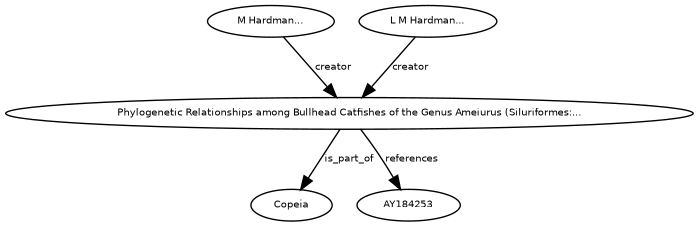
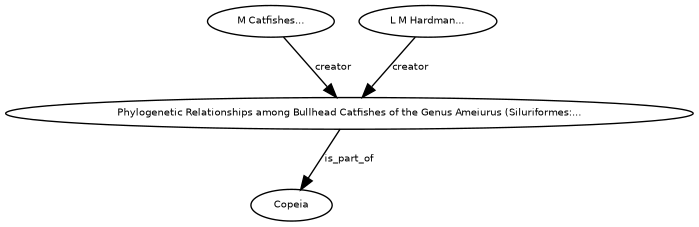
(271, 21) -> (271, 21)
(409, 205) -> none
